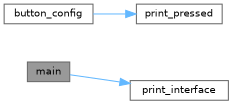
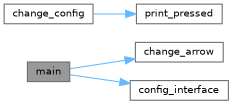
(49, 14) -> (49, 14)
none -> (179, 52)
(179, 90) -> (179, 90)
